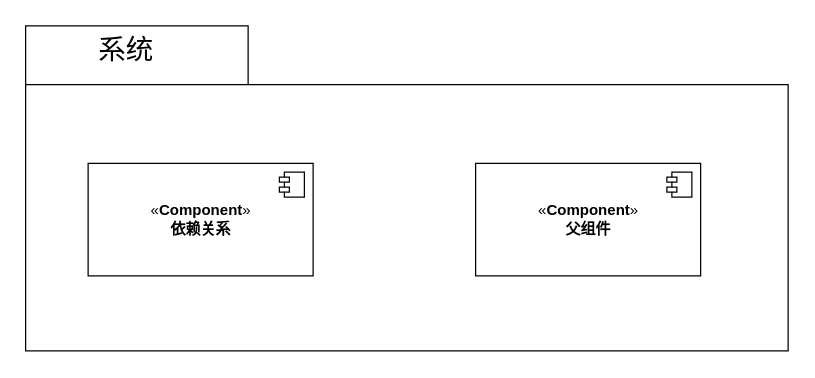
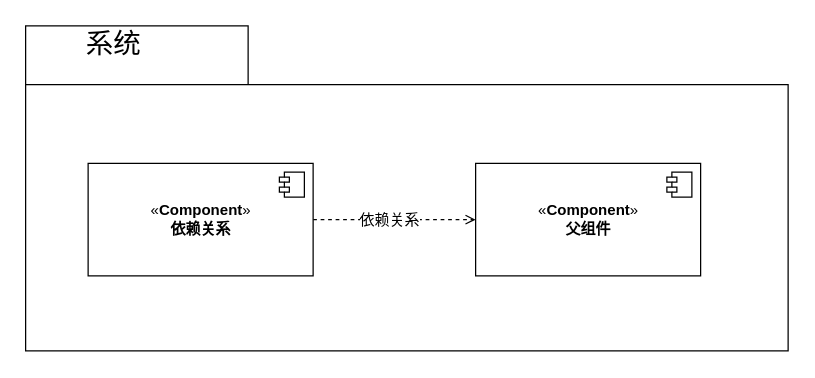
(126, 51) -> (113, 44)
none -> (392, 219)
